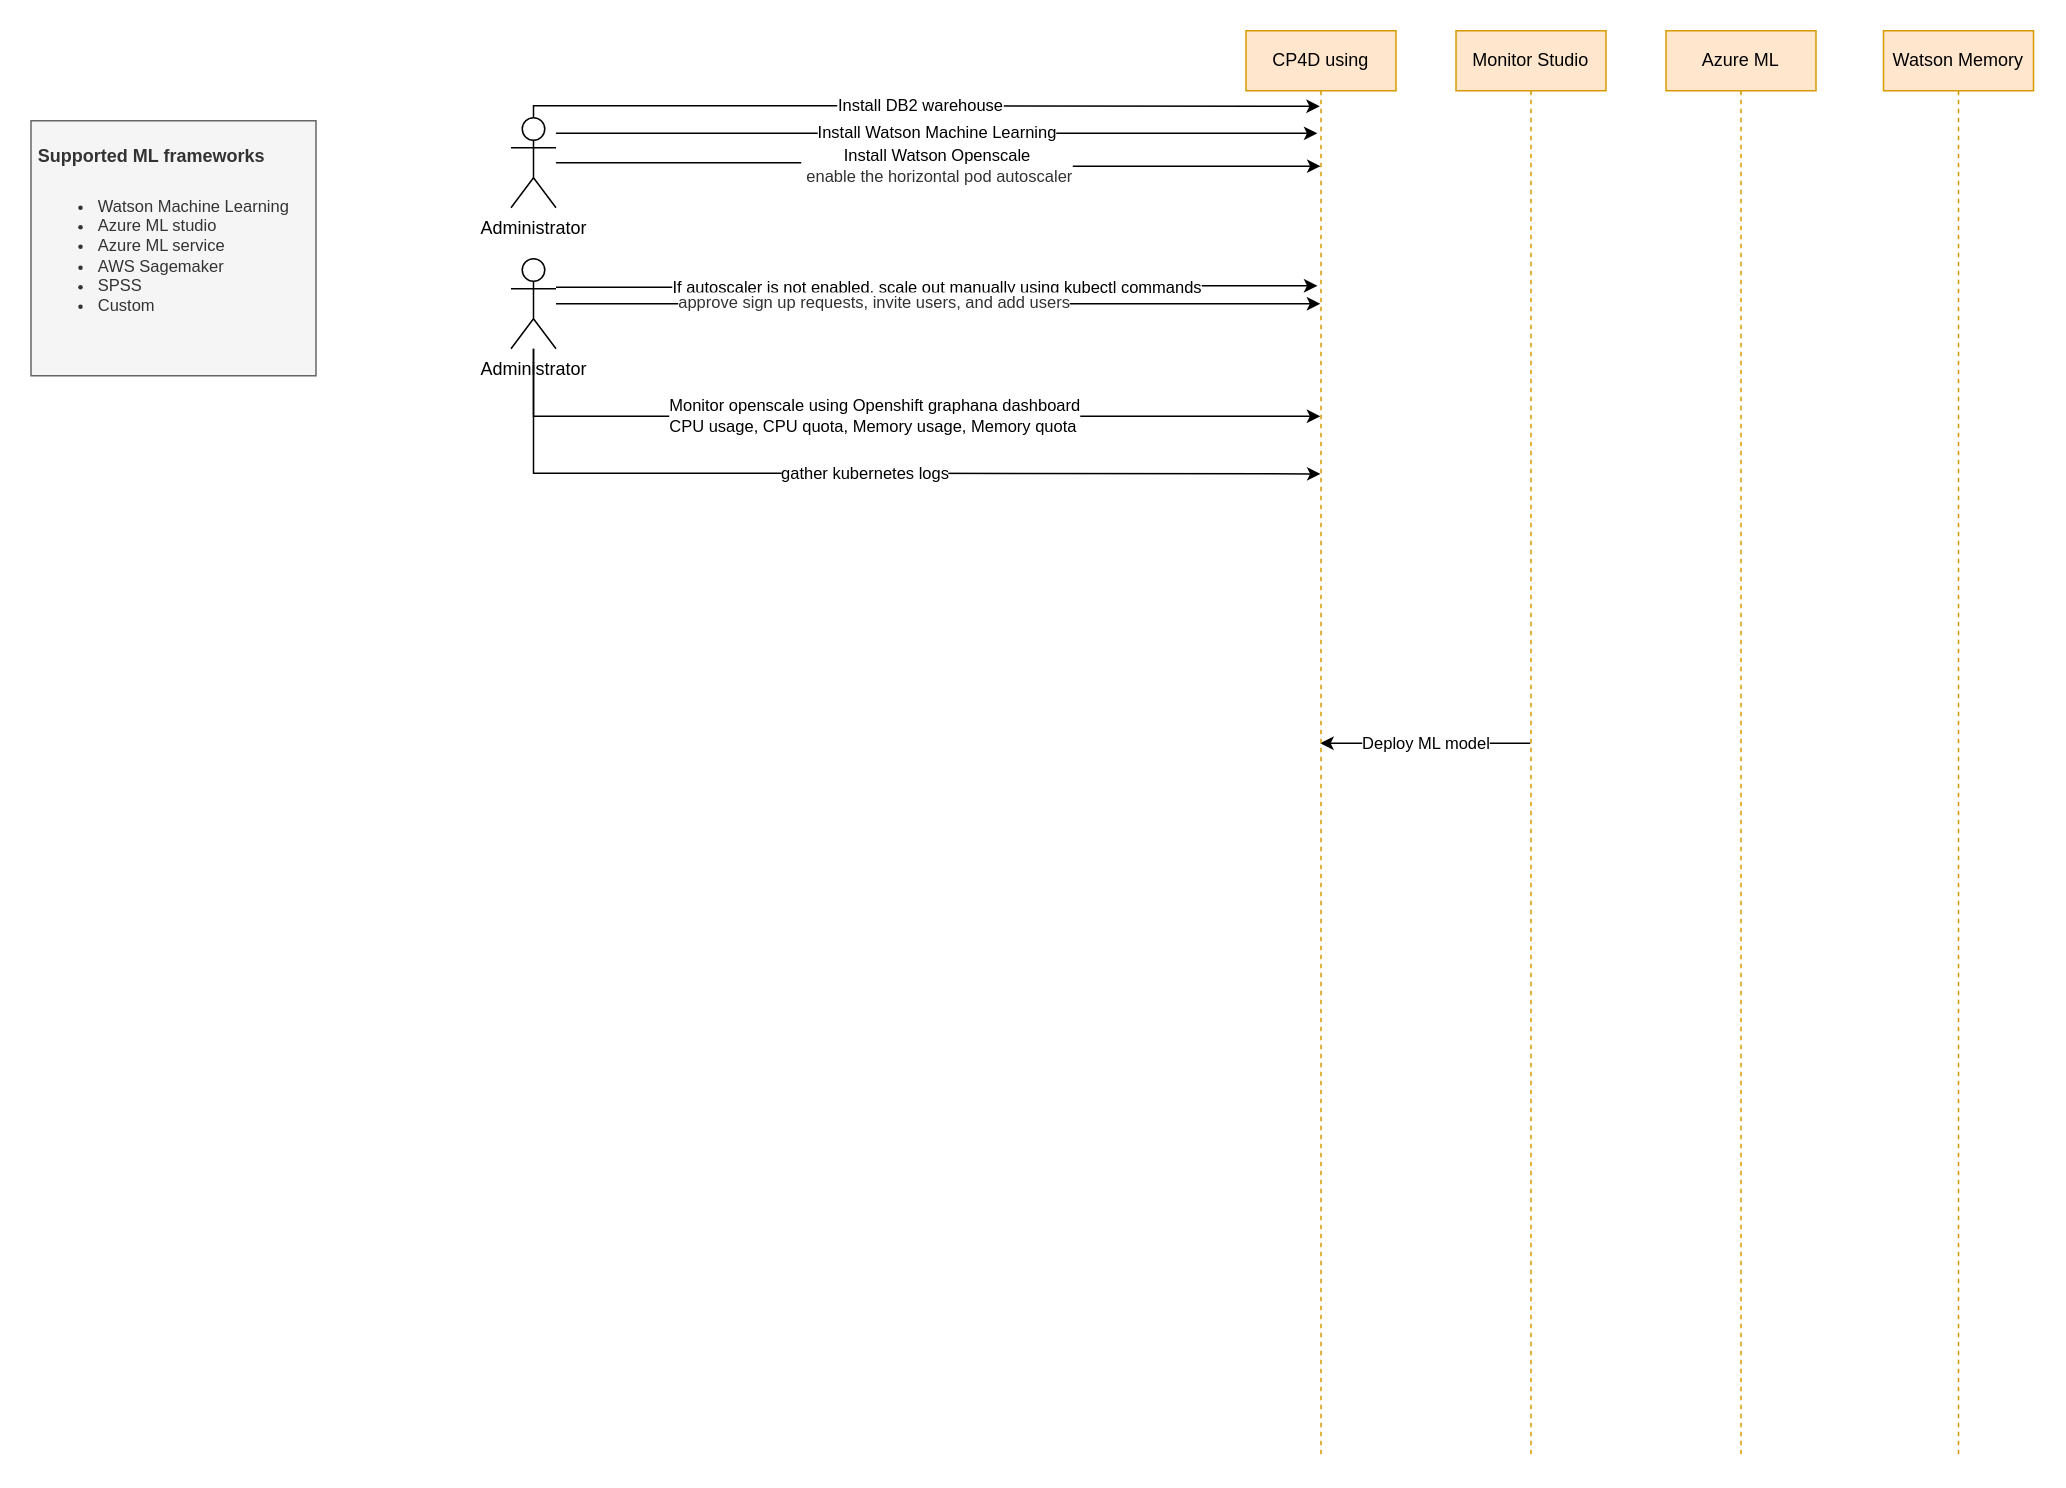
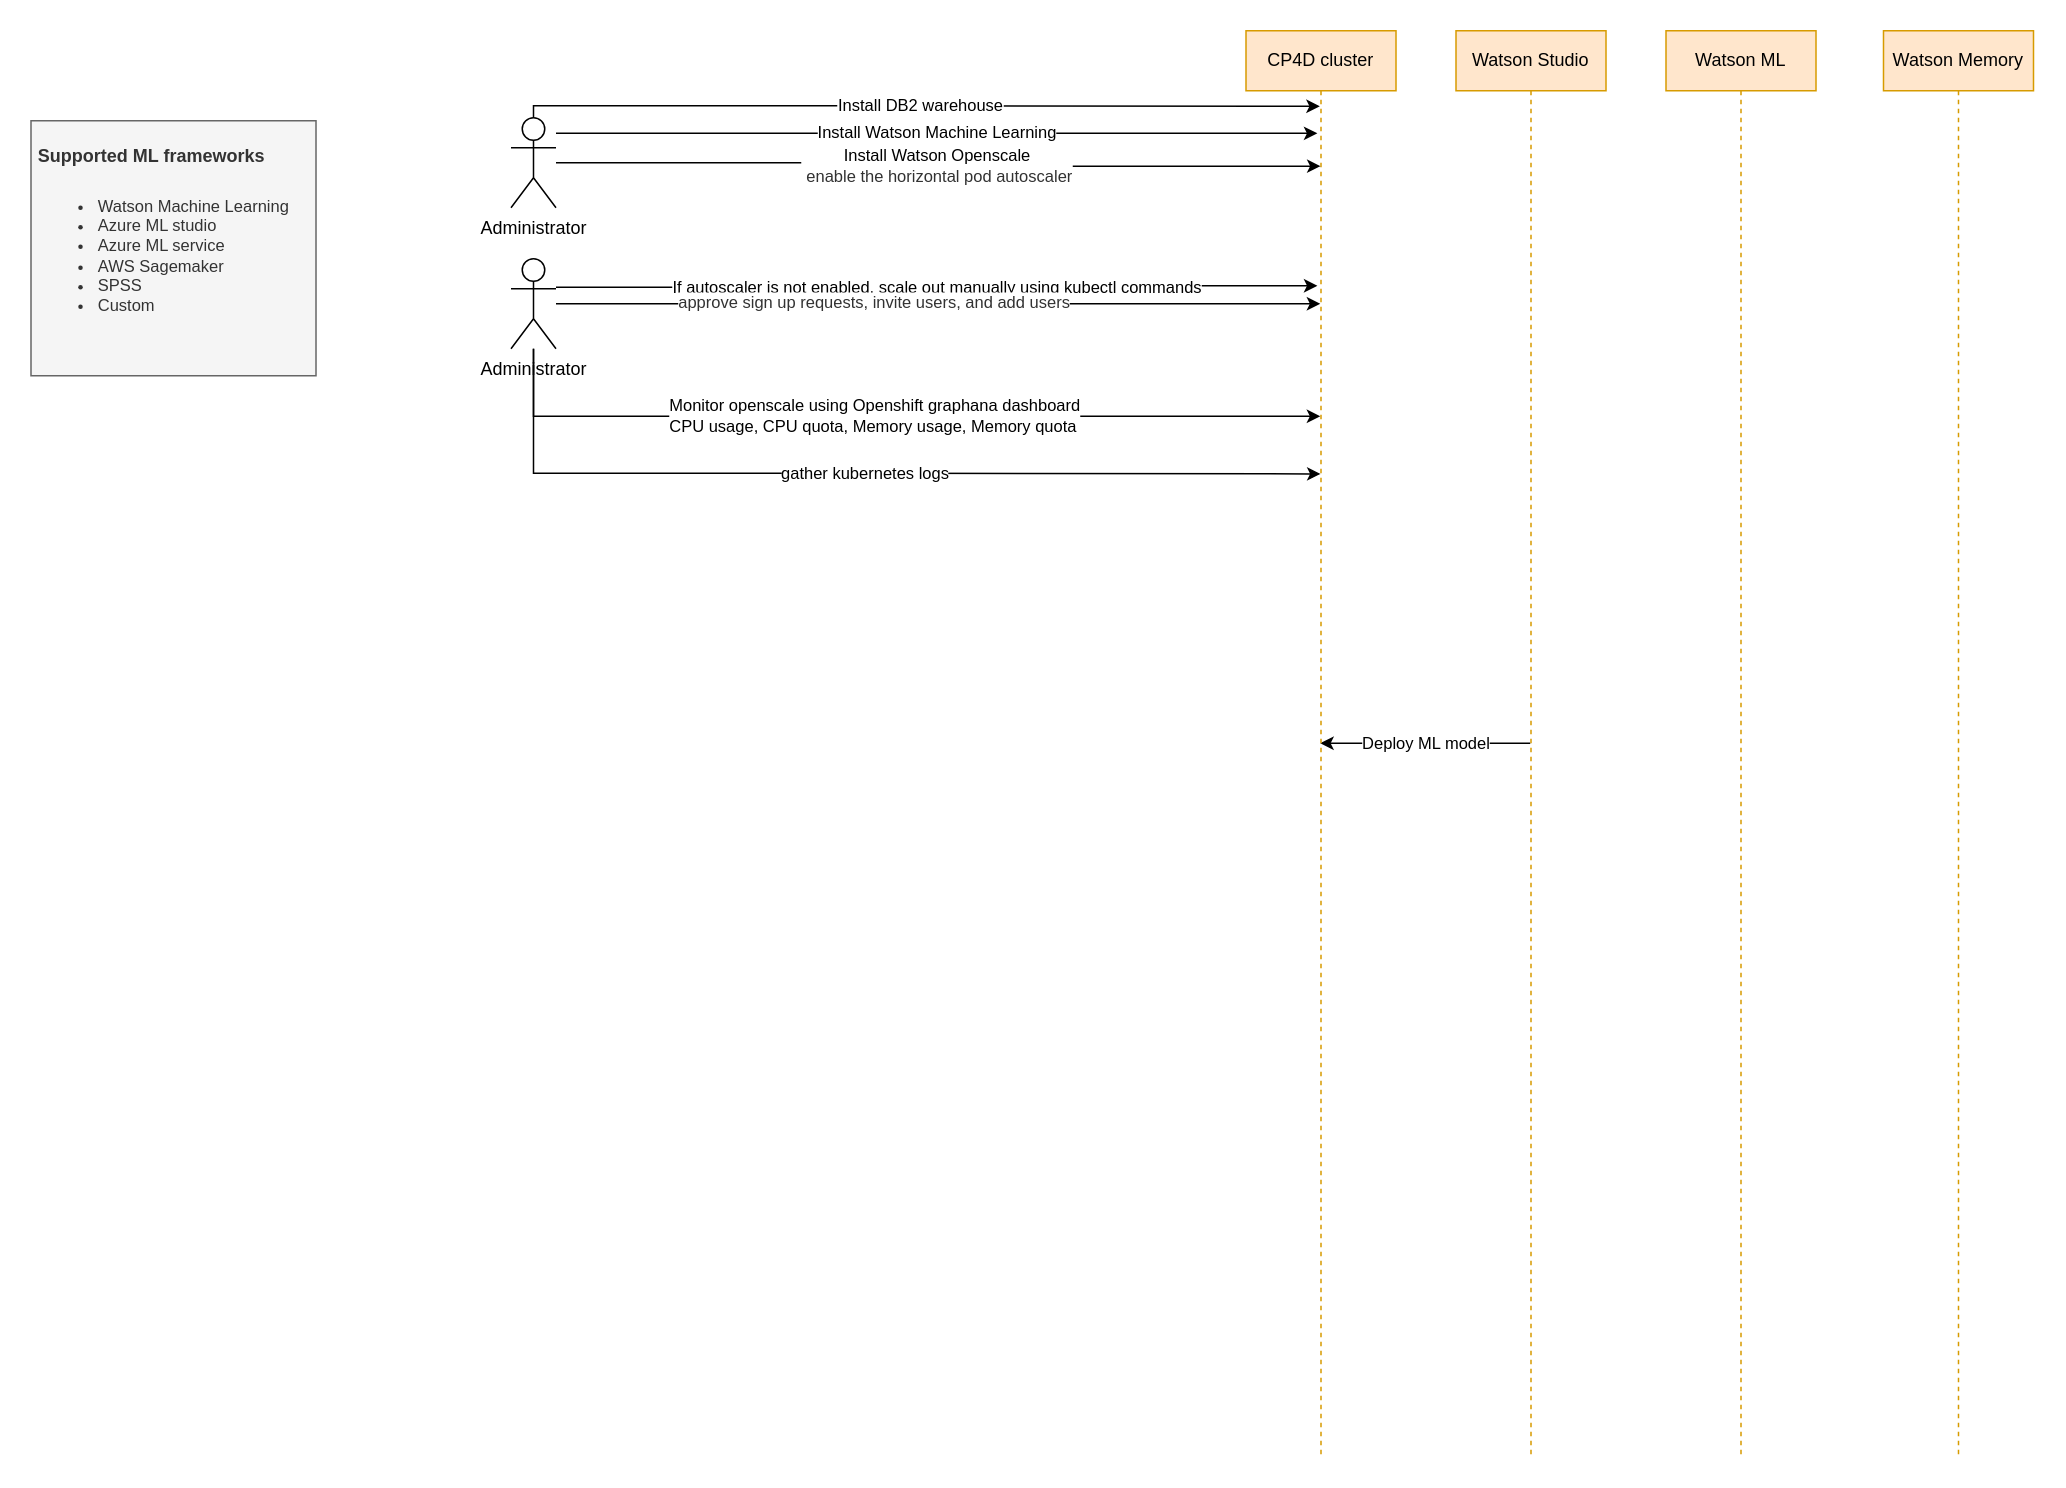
(1321, 61) -> (1321, 61)
(1531, 61) -> (1531, 61)
(1741, 61) -> (1741, 61)
